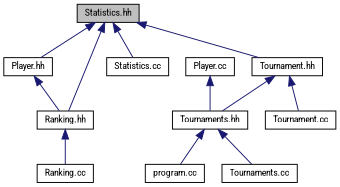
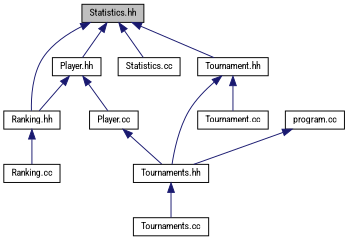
none -> (98, 97)
(190, 151) -> (238, 148)
